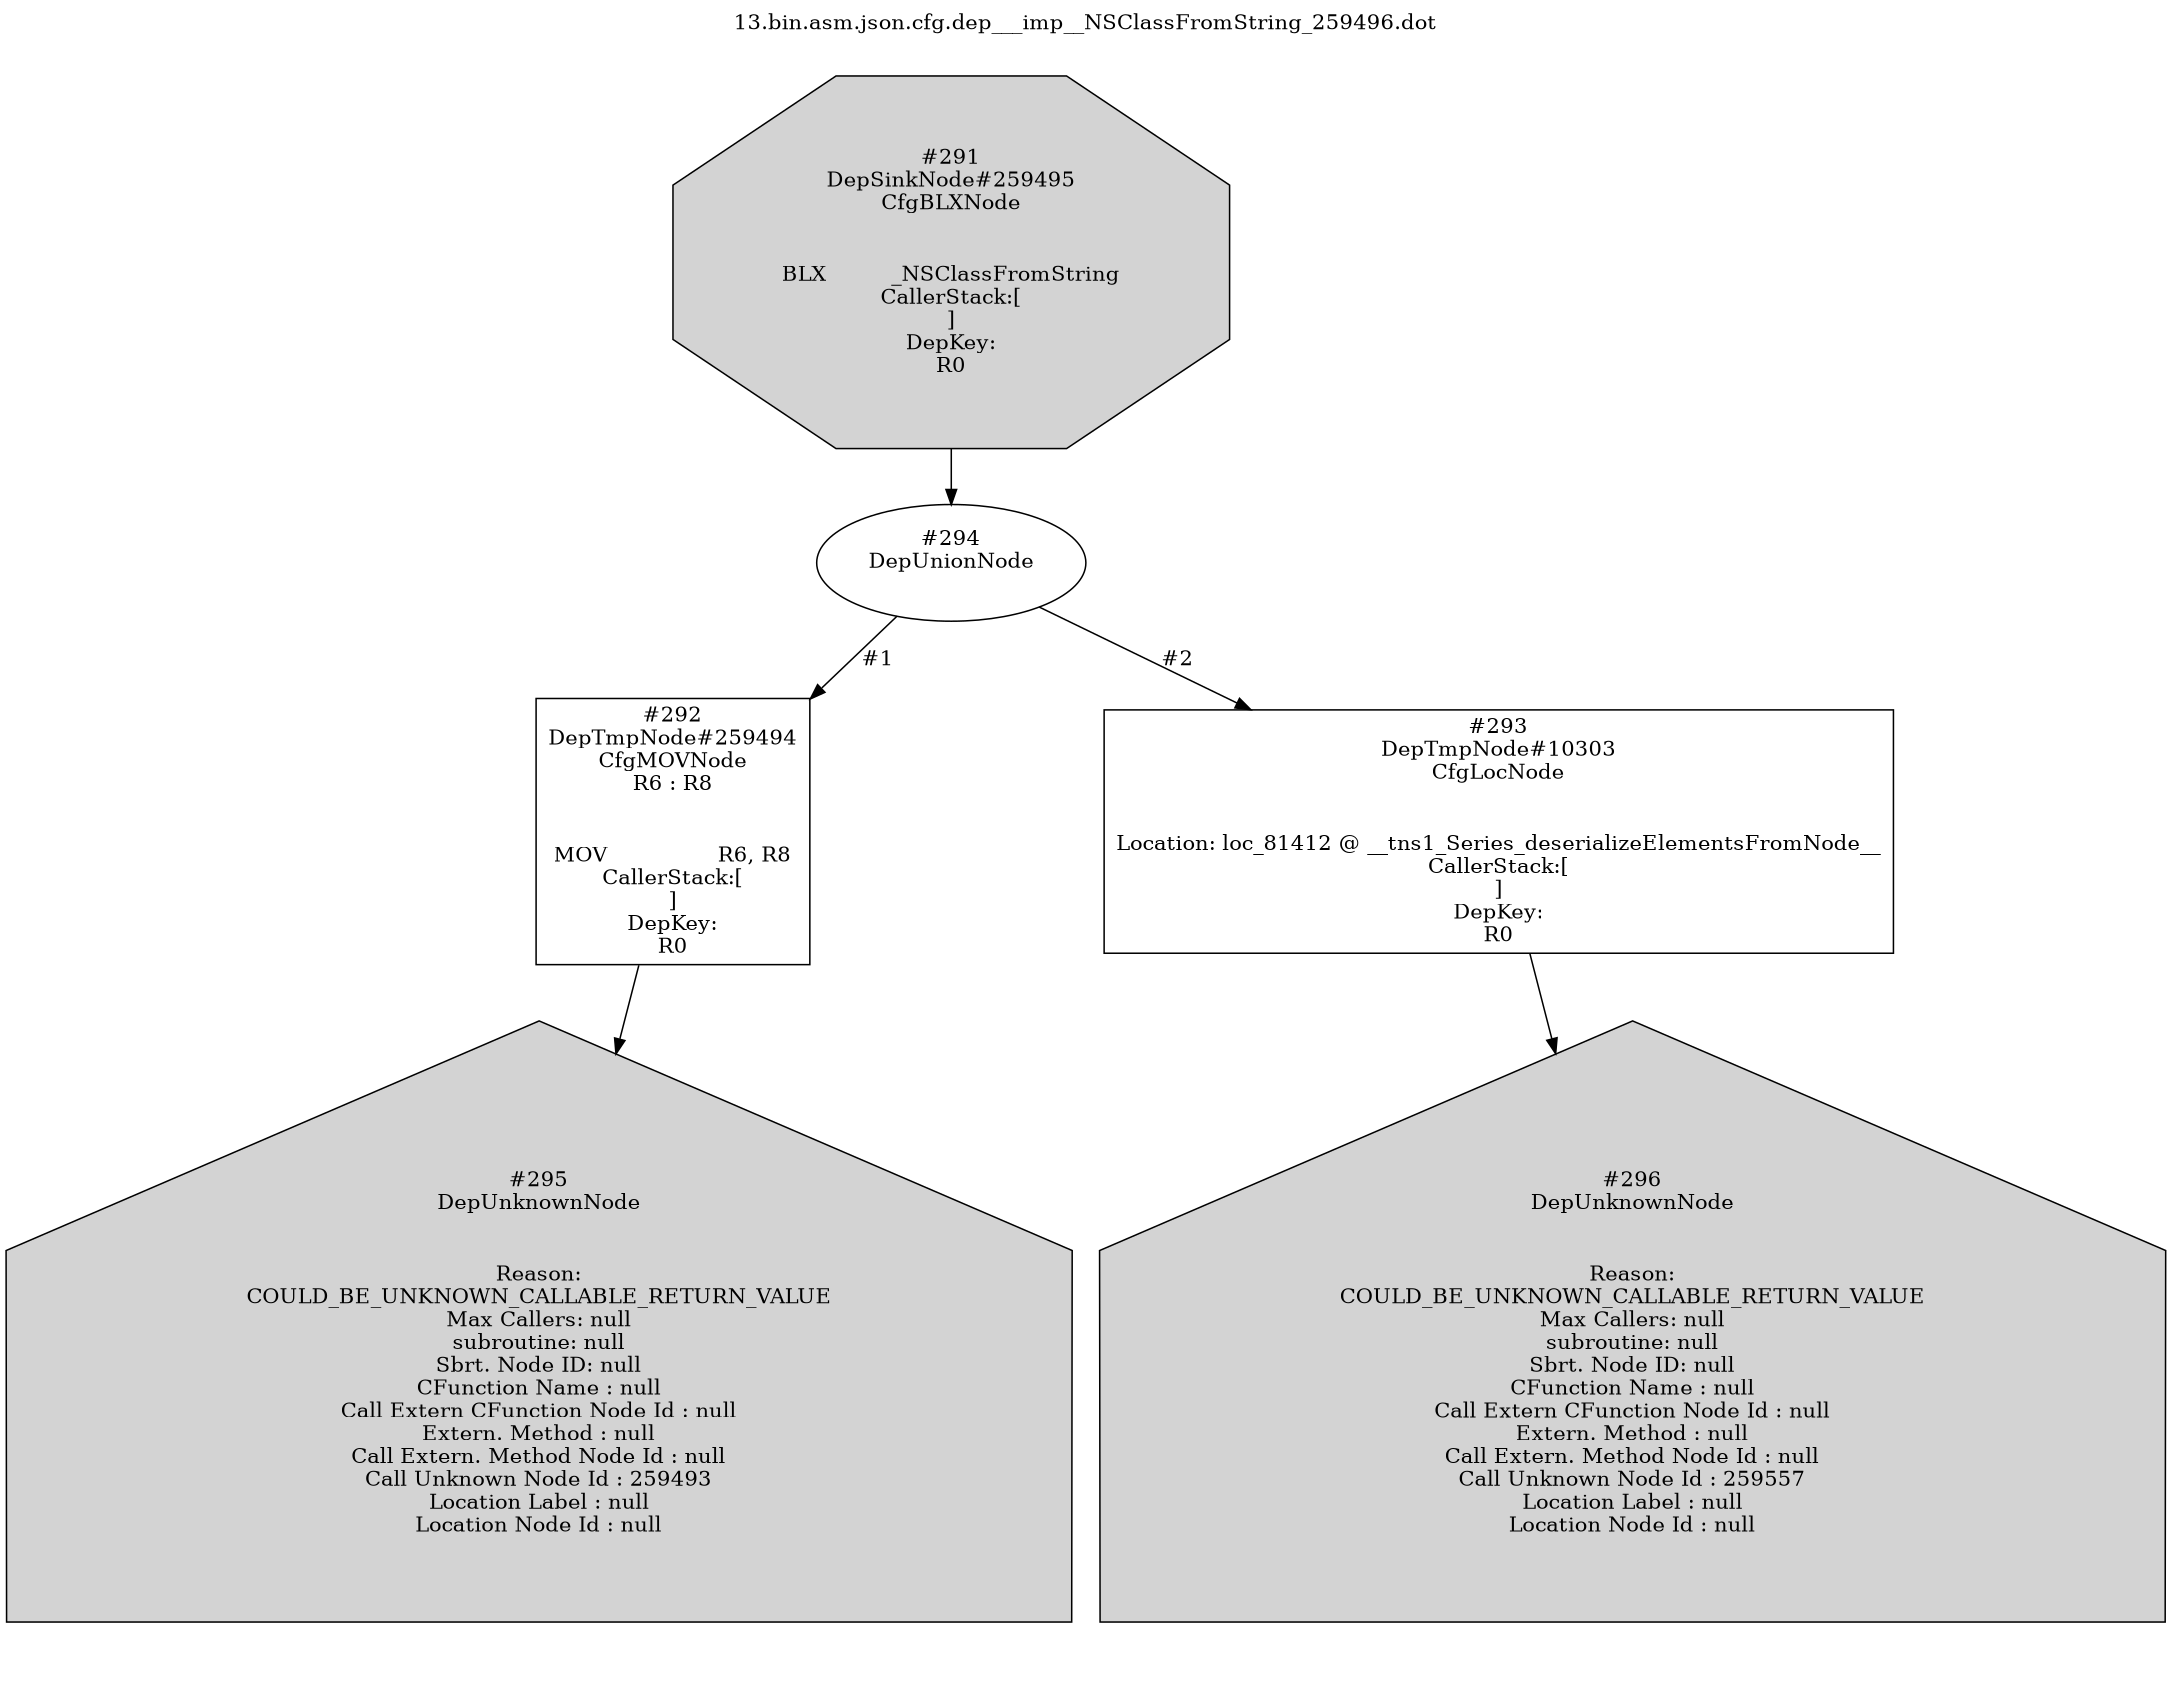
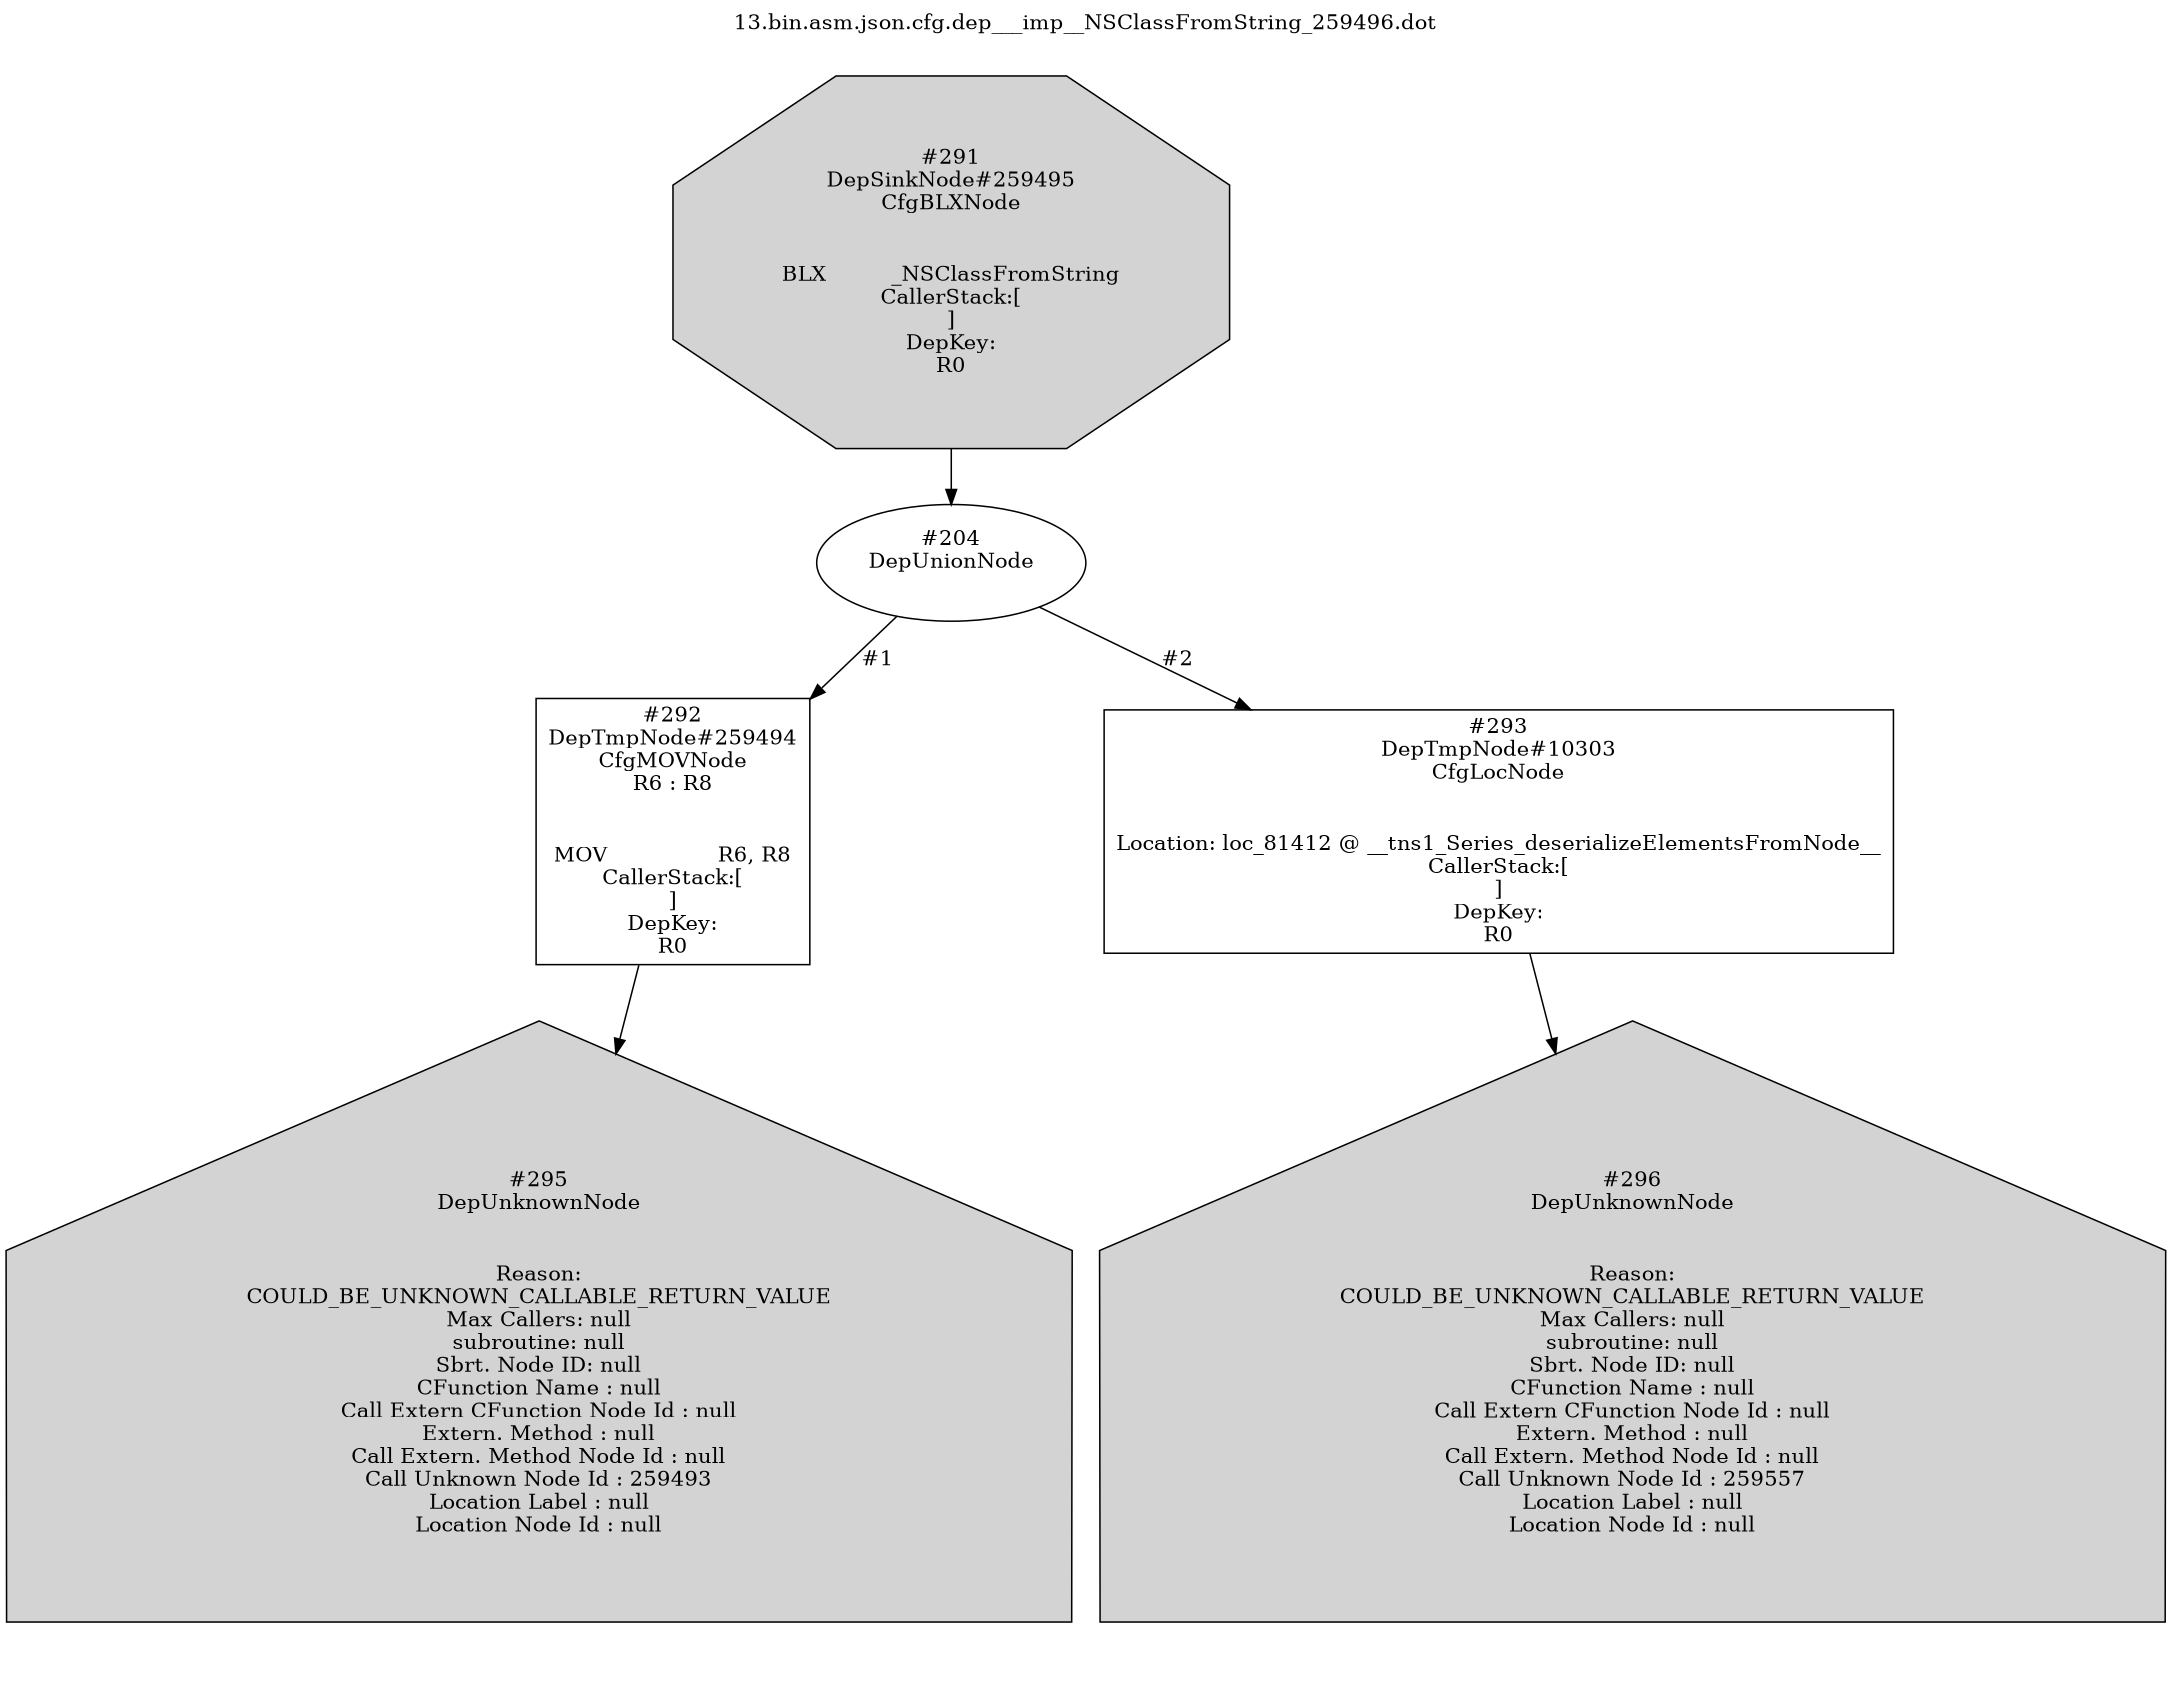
(951, 563) -> (951, 563)
